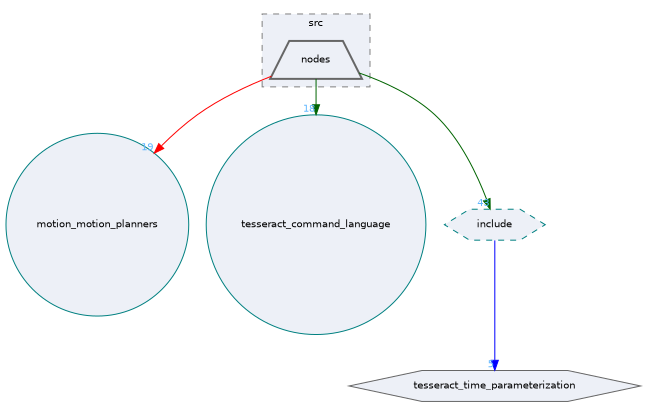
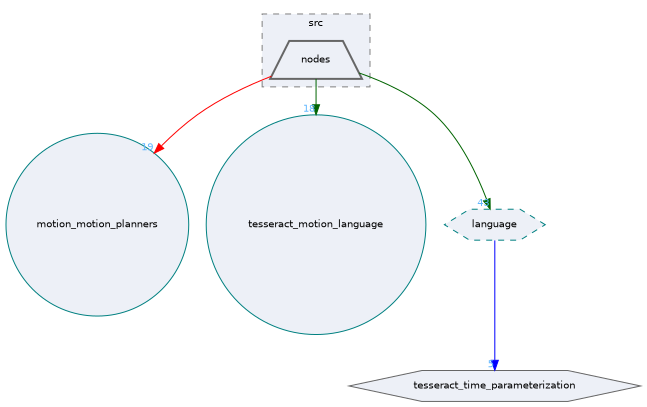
(316, 225) -> (316, 225)
(495, 225) -> (495, 225)
